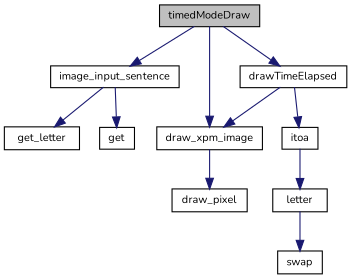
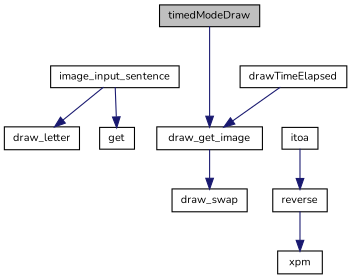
(167, 43) -> none
(247, 43) -> none
(296, 102) -> none
(42, 138) -> (42, 138)
(210, 138) -> (210, 138)
(210, 200) -> (210, 200)
(300, 200) -> (300, 200)
(300, 262) -> (300, 262)
